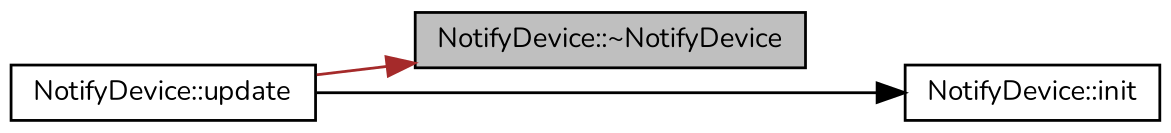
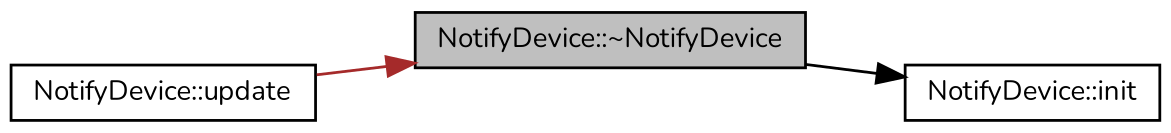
(596, 93) -> (841, 69)
